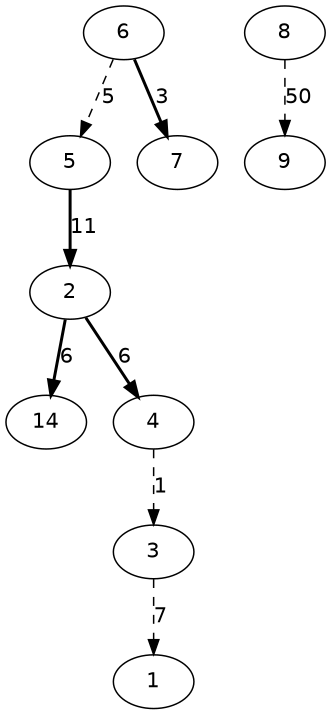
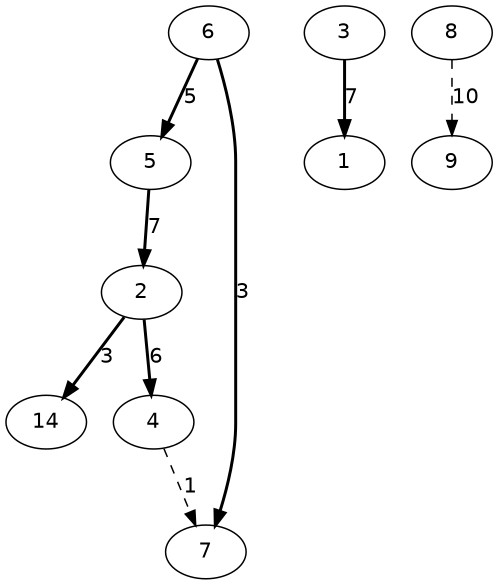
(100, 91) -> (183, 91)
(299, 98) -> (466, 98)
(84, 227) -> (155, 227)
(67, 357) -> (107, 357)
(154, 480) -> (177, 480)
(154, 609) -> (345, 90)
